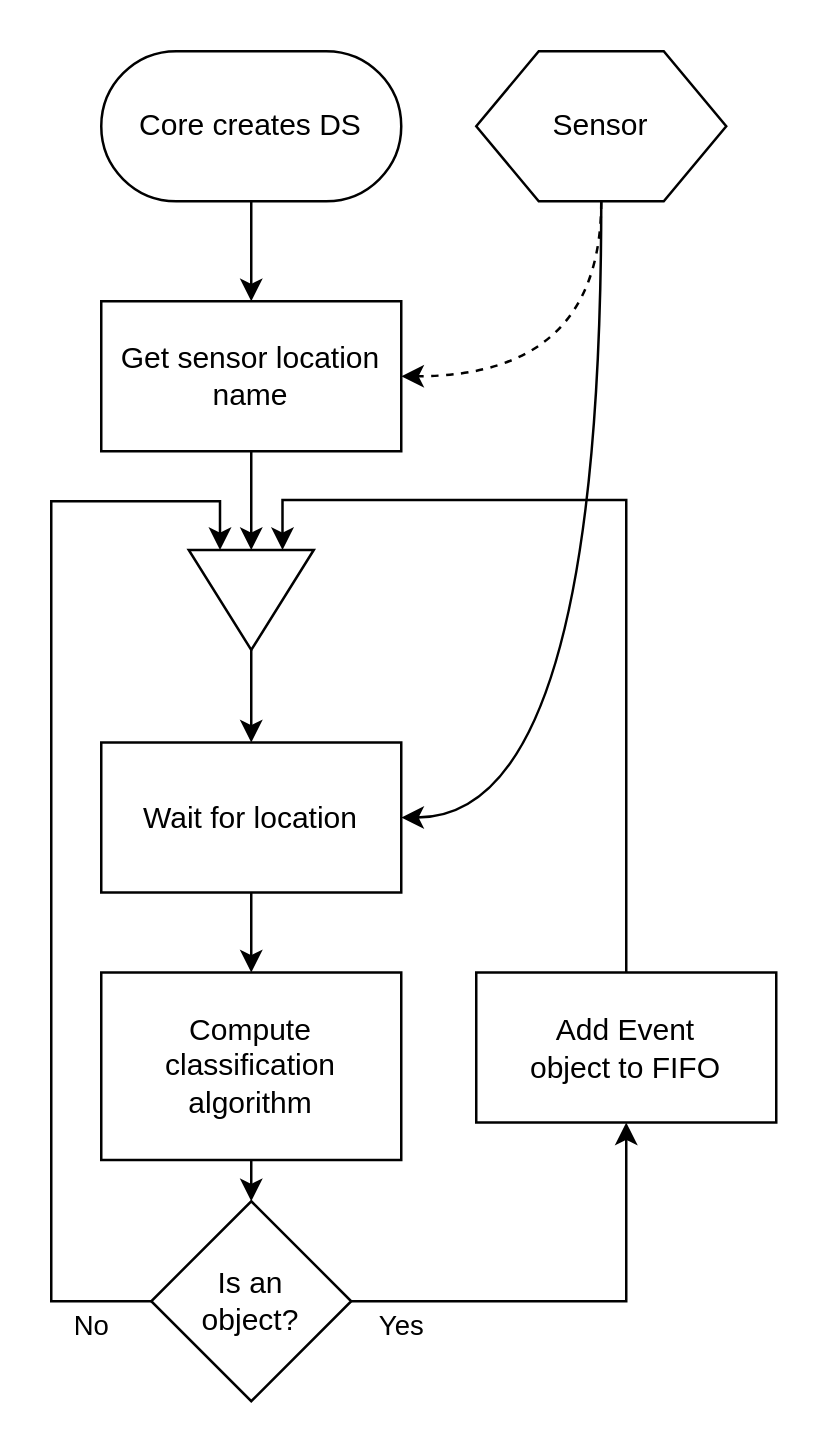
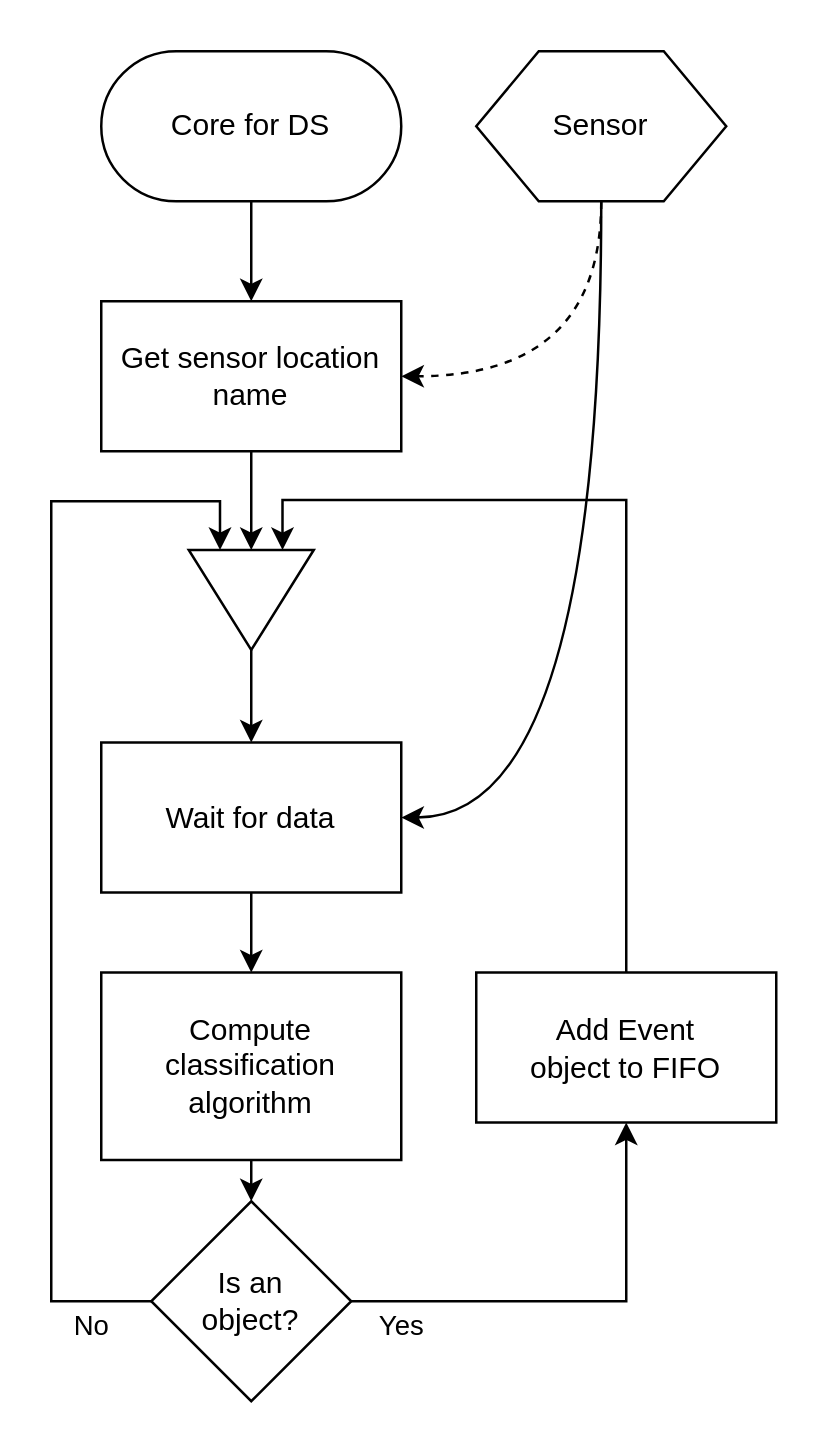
(251, 126) -> (251, 126)
(251, 819) -> (251, 819)
